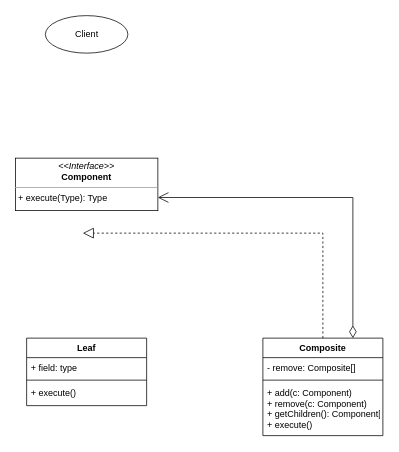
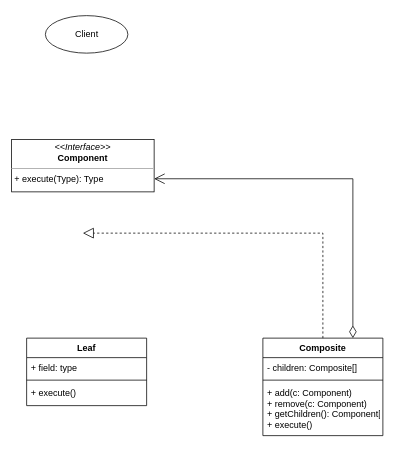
(87, 184) -> (83, 165)
(315, 368) -> (318, 368)
